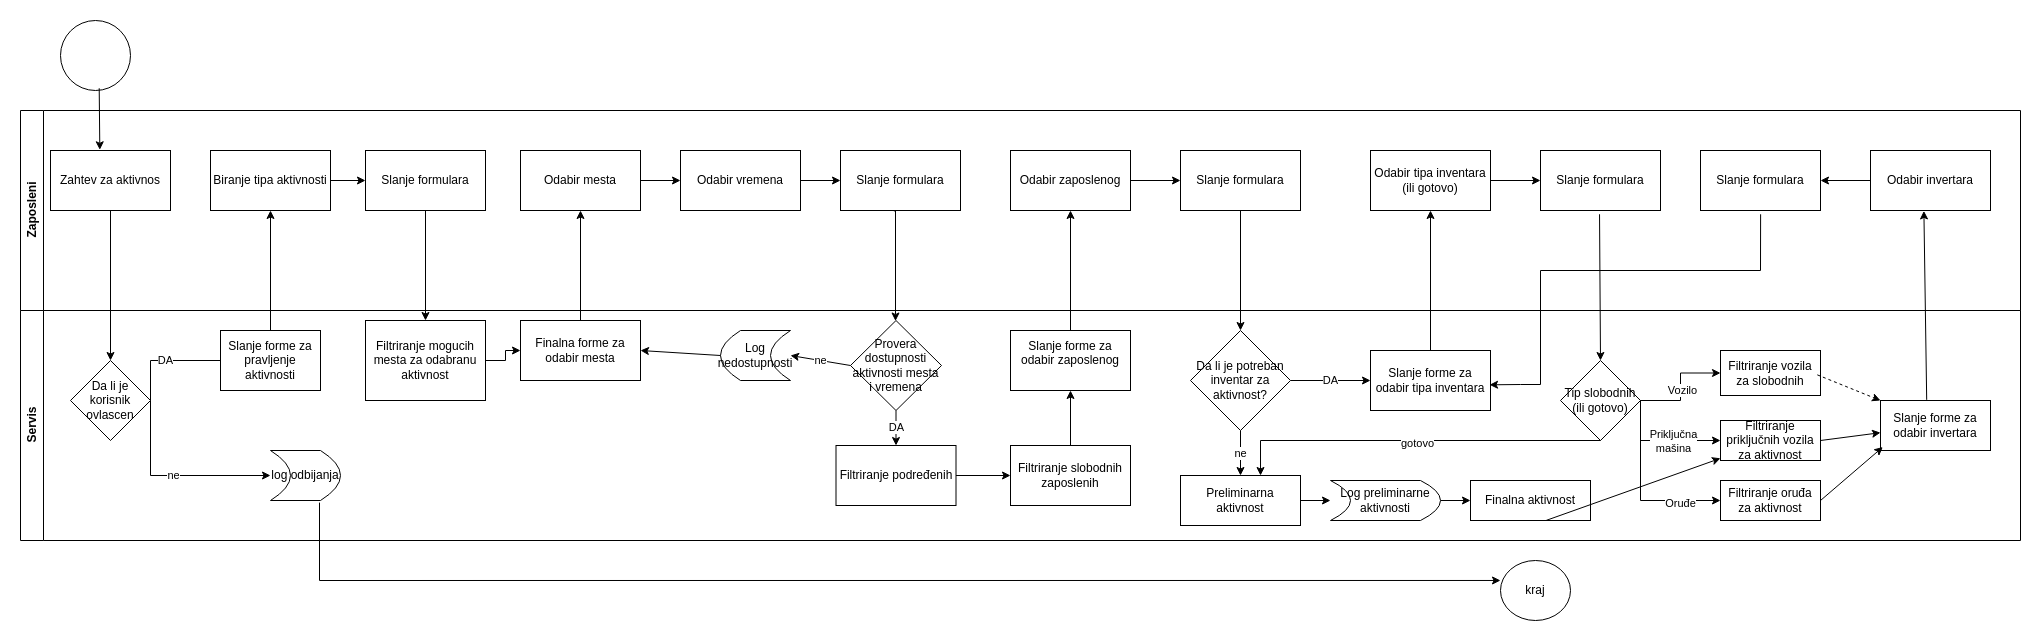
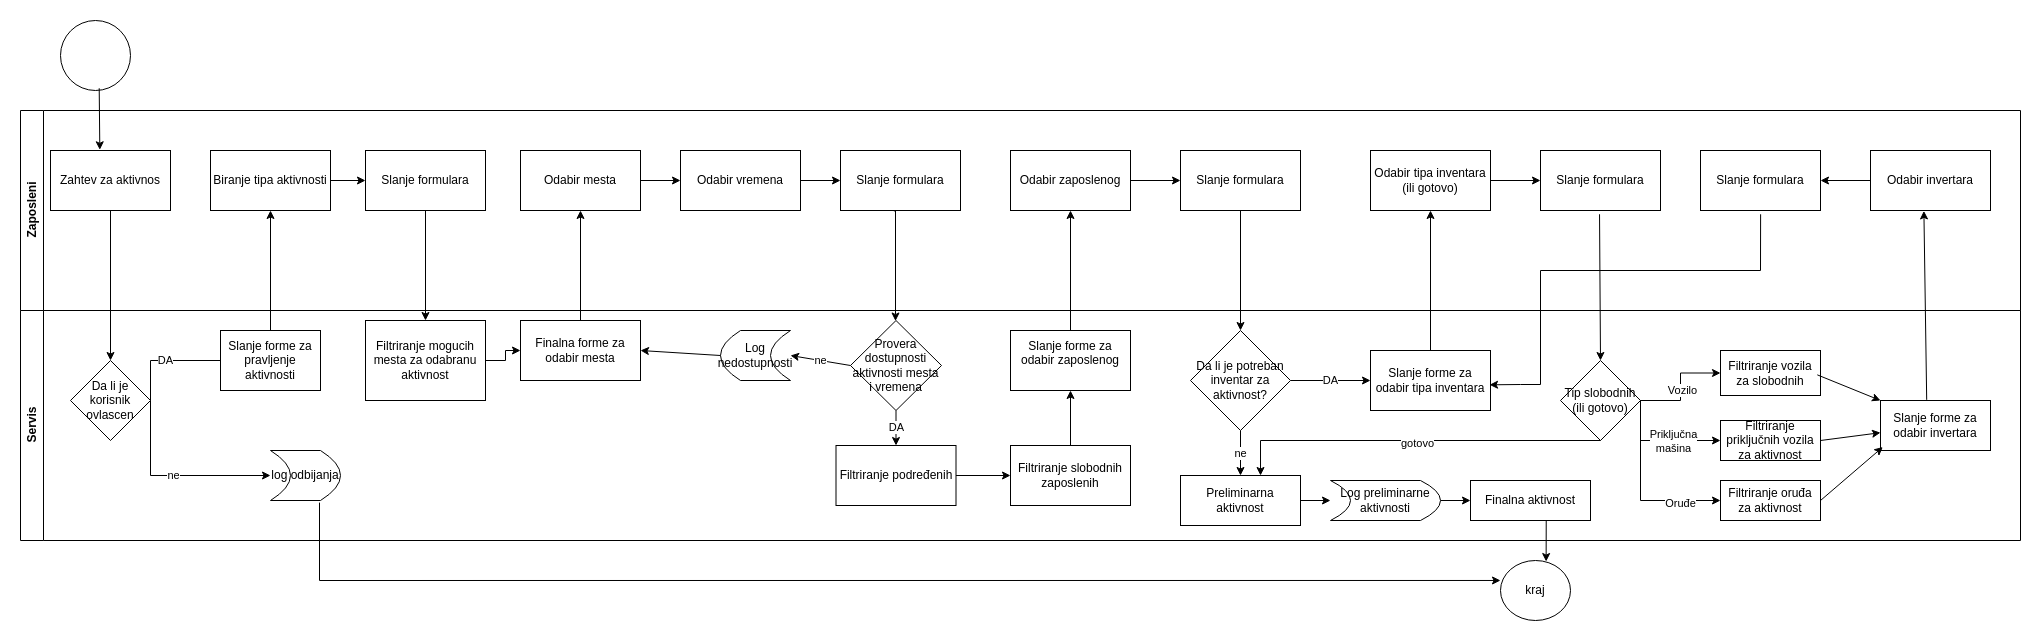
(1846, 387) -> (1846, 387)
(1630, 490) -> (1546, 538)
